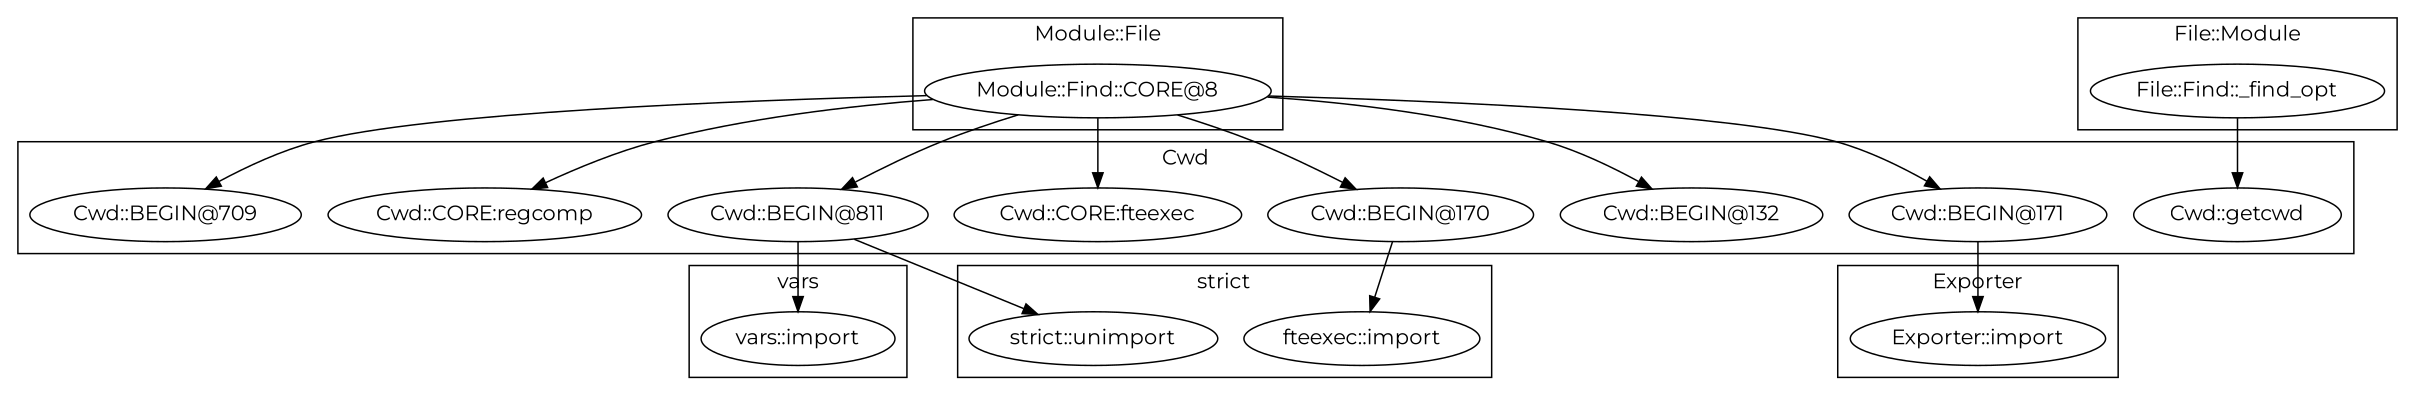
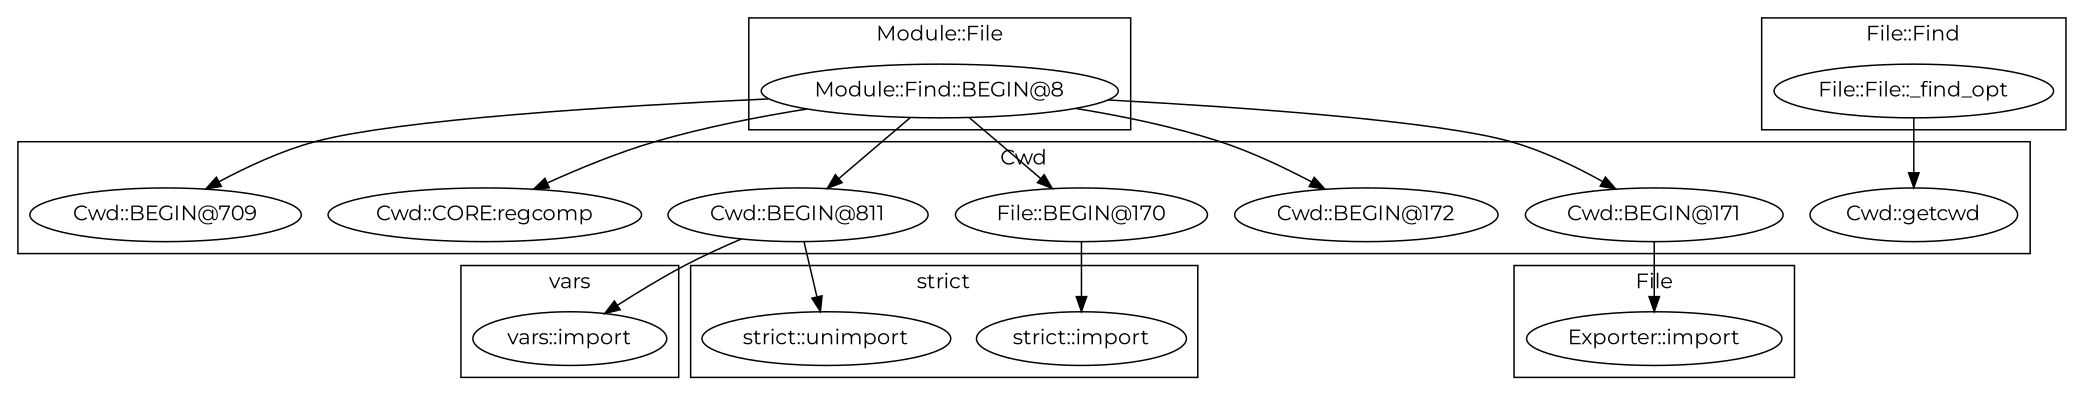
(2238, 35) -> (1914, 35)
(1098, 91) -> (940, 91)
(2238, 91) -> (1914, 91)
(1098, 215) -> none
(1401, 215) -> (1081, 215)
(1692, 215) -> (1366, 215)
(1978, 283) -> (1654, 283)
(1362, 339) -> (1081, 339)
